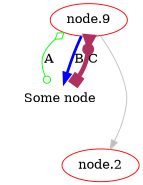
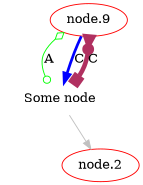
(79, 59) -> (79, 59)
(125, 86) -> (78, 128)
